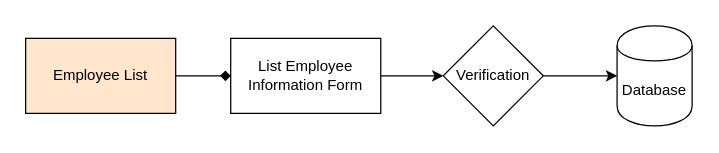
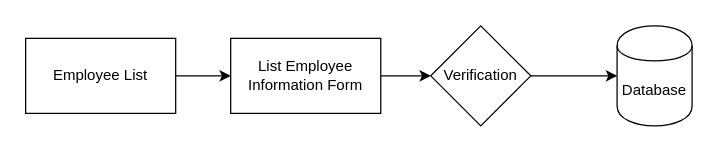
(101, 76) -> (101, 76)
(220, 76) -> (221, 76)
(493, 76) -> (481, 76)
